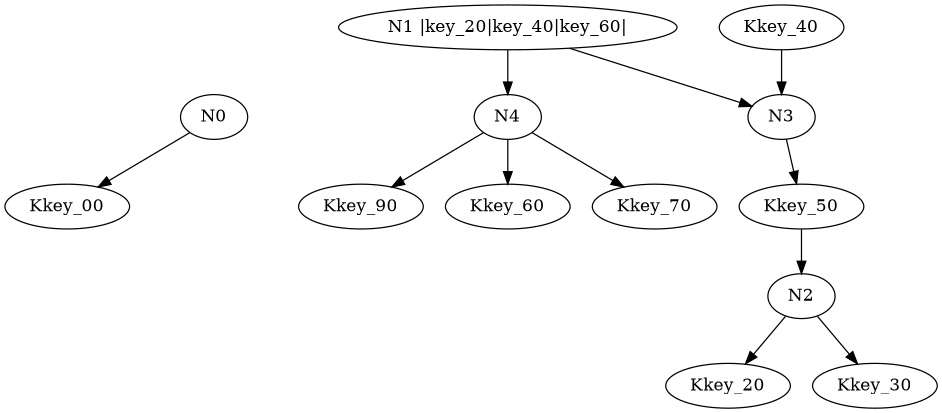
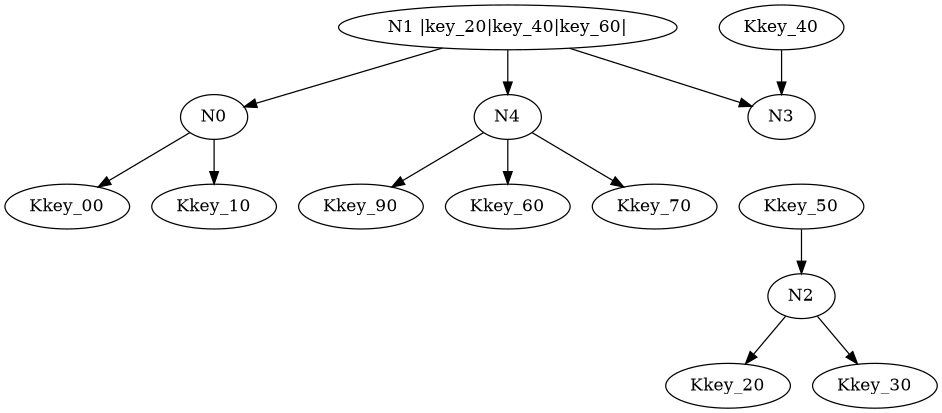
none -> (349, 76)
(790, 155) -> none
none -> (214, 207)
